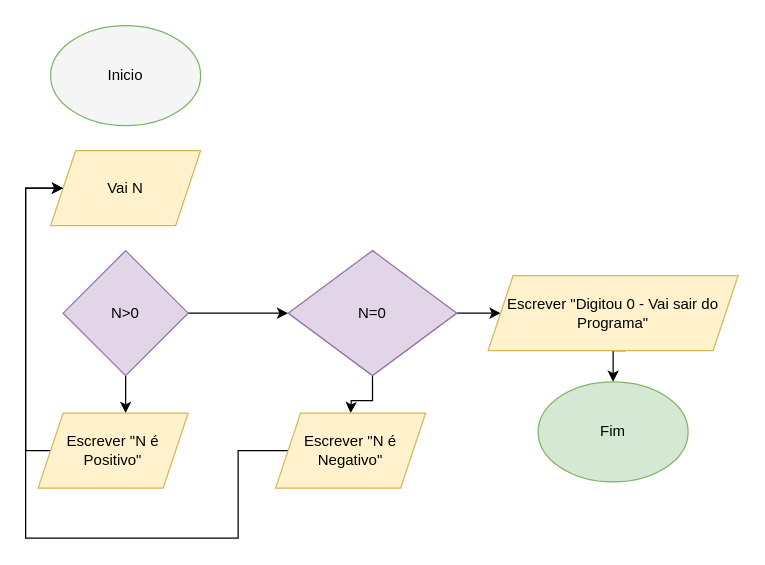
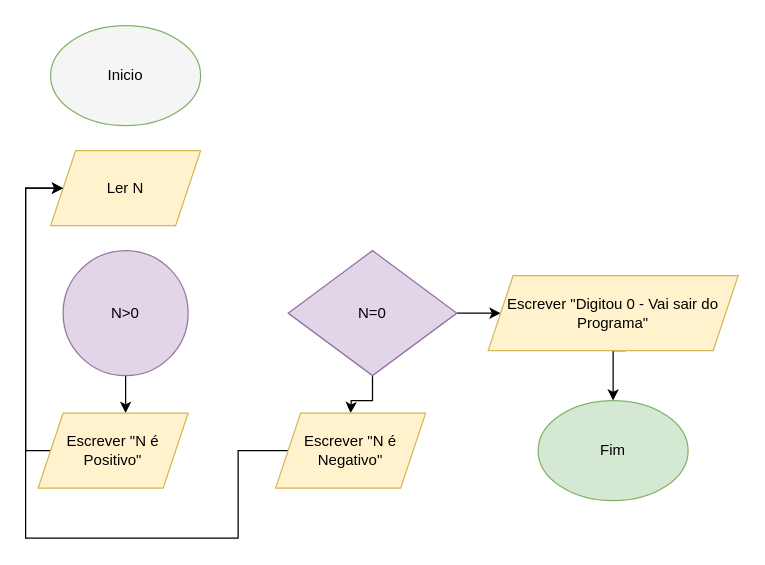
(126, 188) -> (126, 188)
(126, 313) -> (126, 313)
(234, 313) -> none
(613, 432) -> (613, 451)
